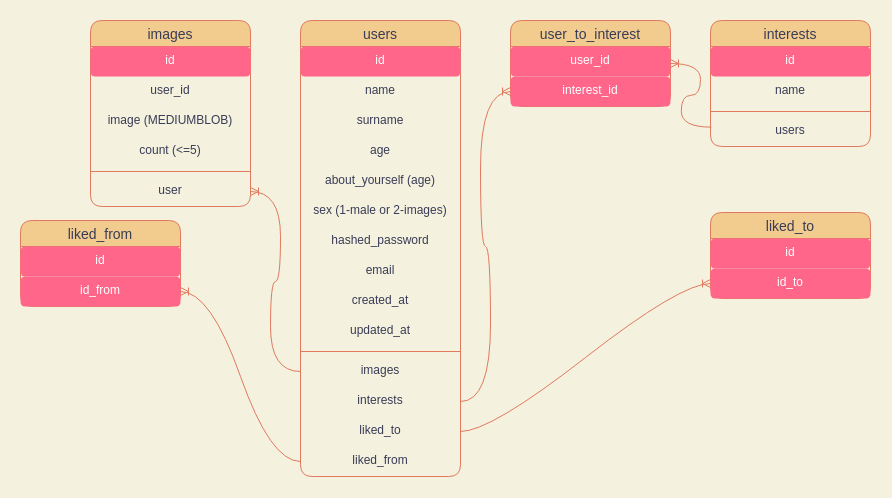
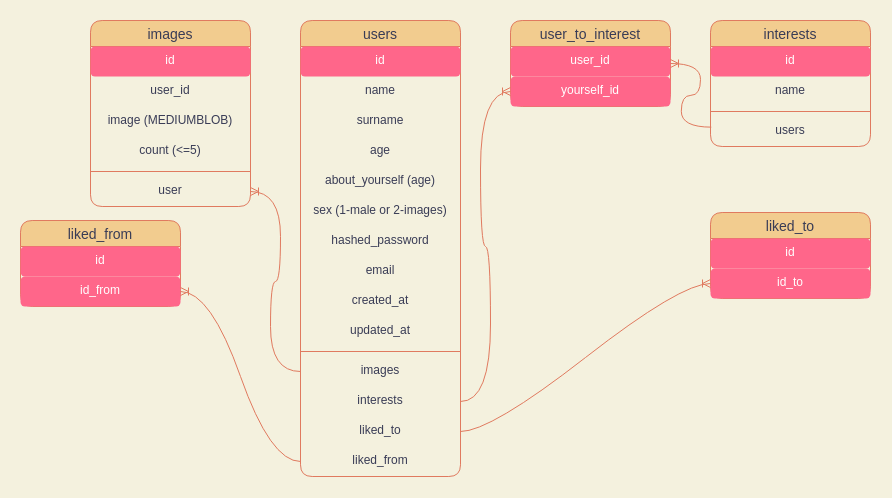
(590, 90) -> (590, 90)
